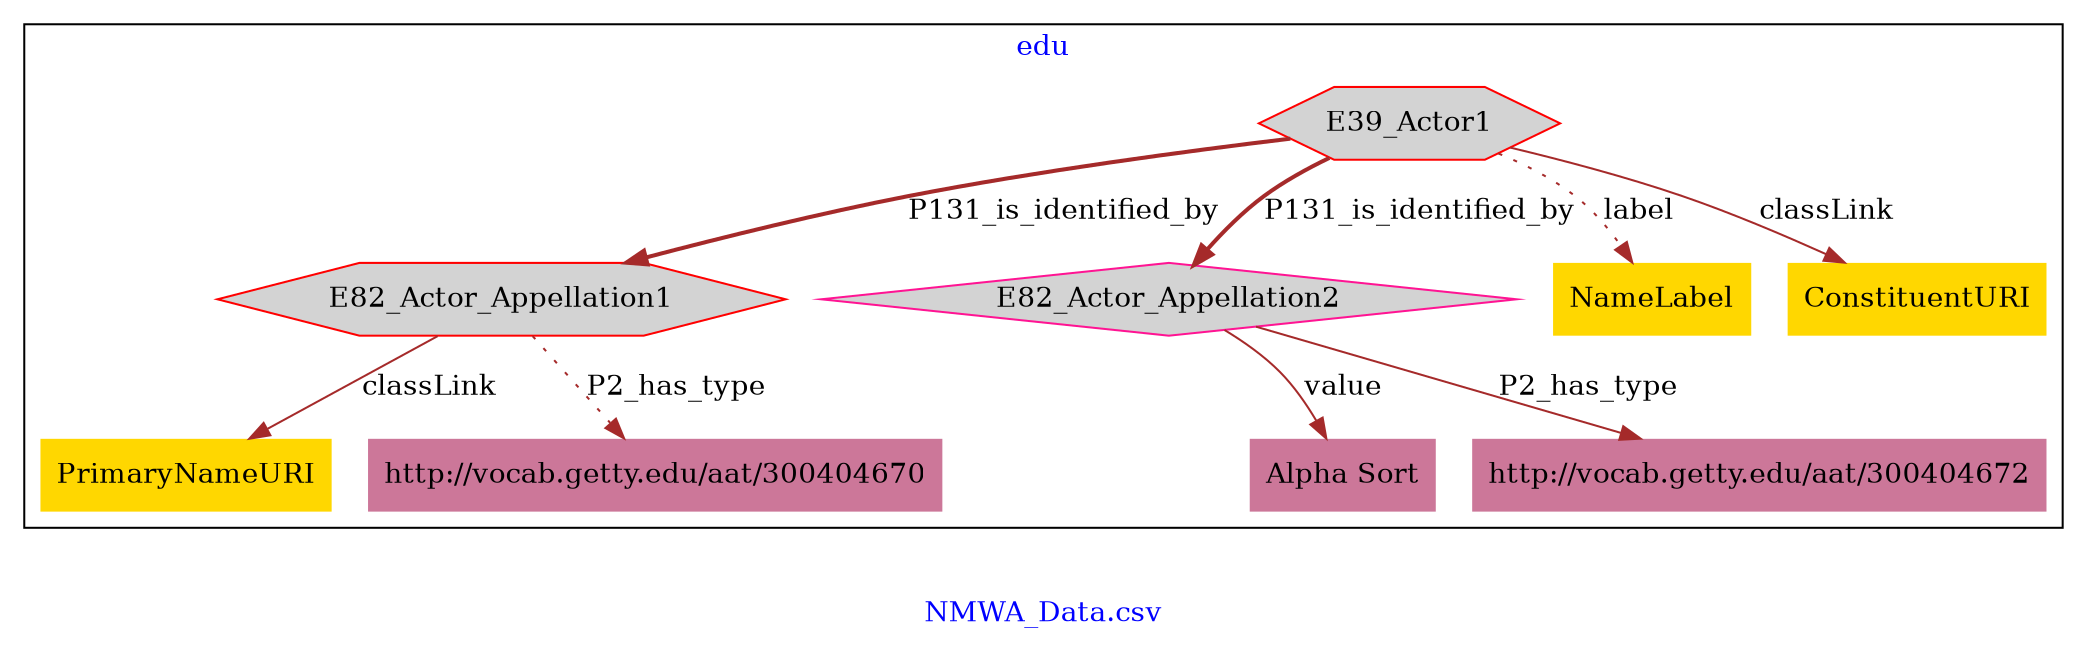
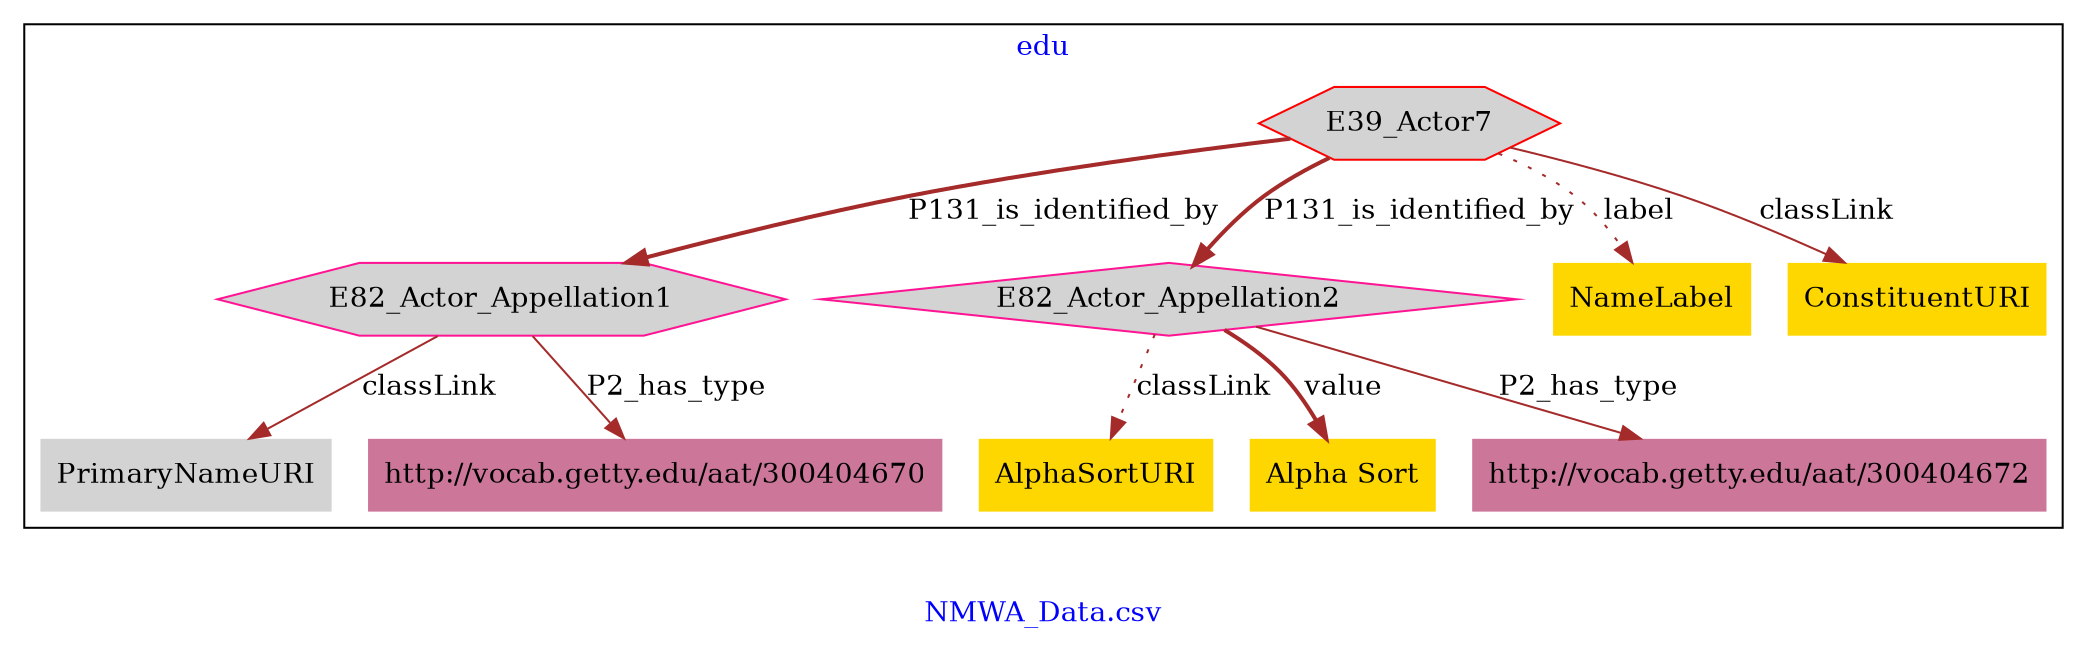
(1409, 123) -> (1409, 123)
(502, 299) -> (502, 299)
(1277, 369) -> (1277, 369)
(571, 379) -> (571, 379)
(186, 475) -> (186, 475)
none -> (1096, 475)
(1343, 475) -> (1343, 475)
